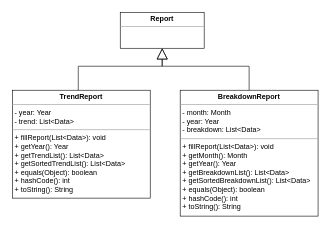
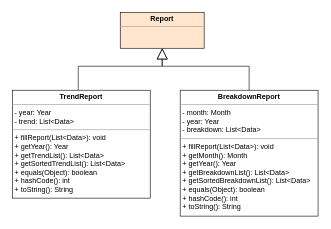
(162, 30) -> (162, 30)
